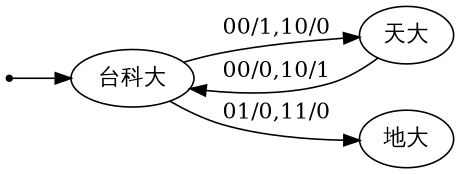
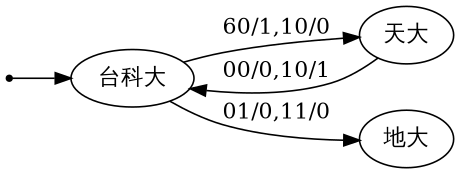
(277, 28) -> (277, 28)
